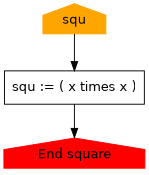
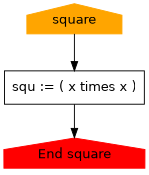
(74, 20) -> (74, 20)
